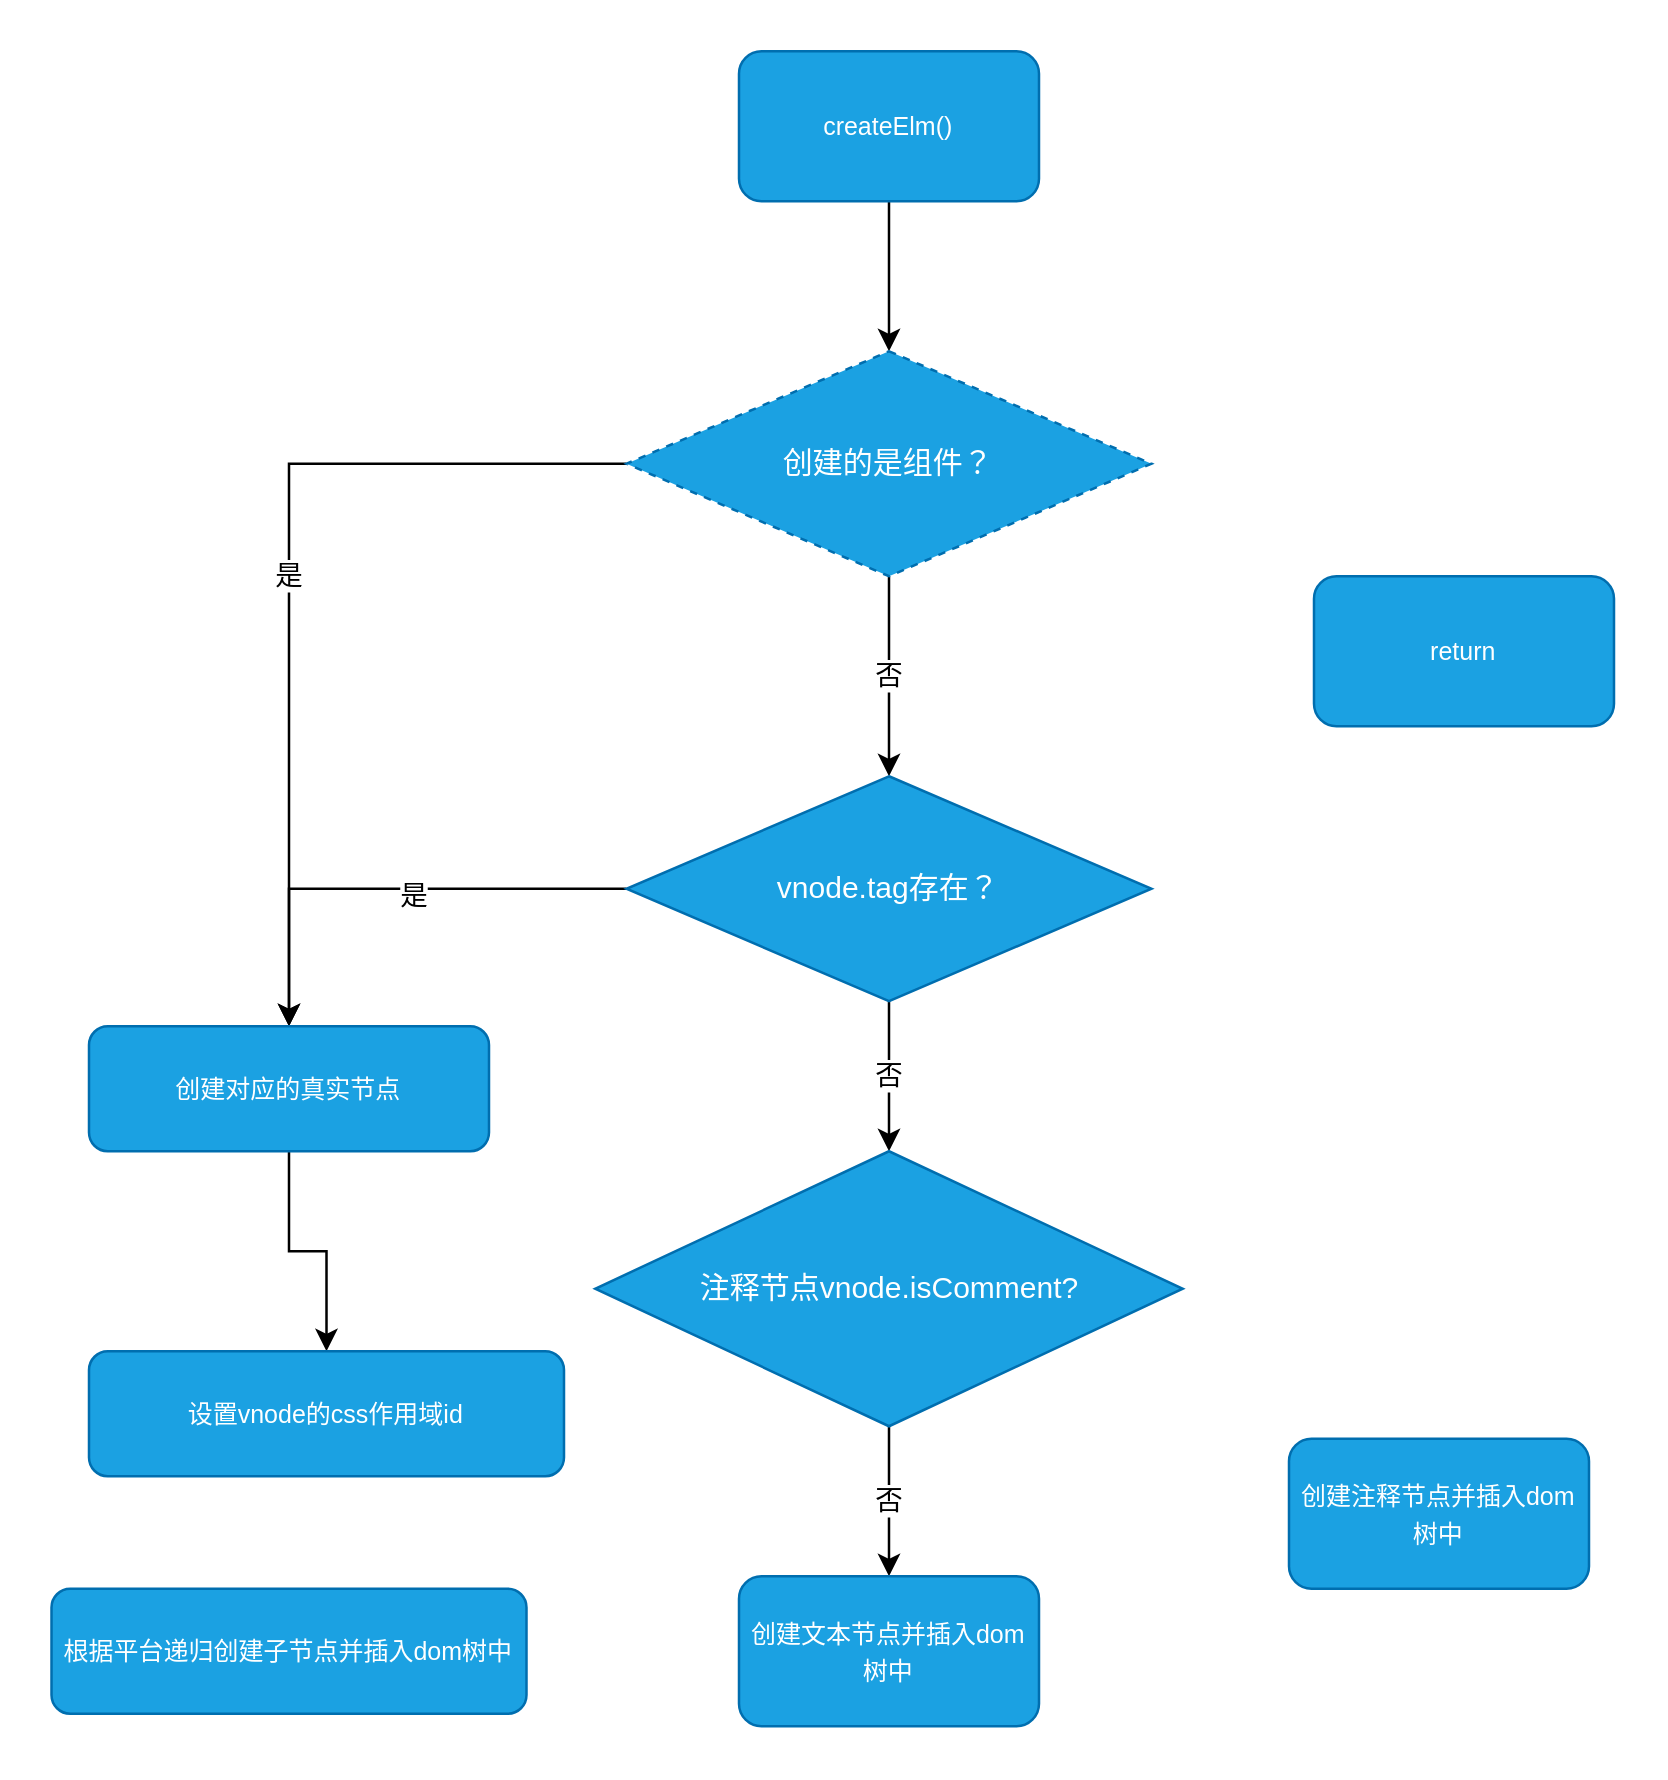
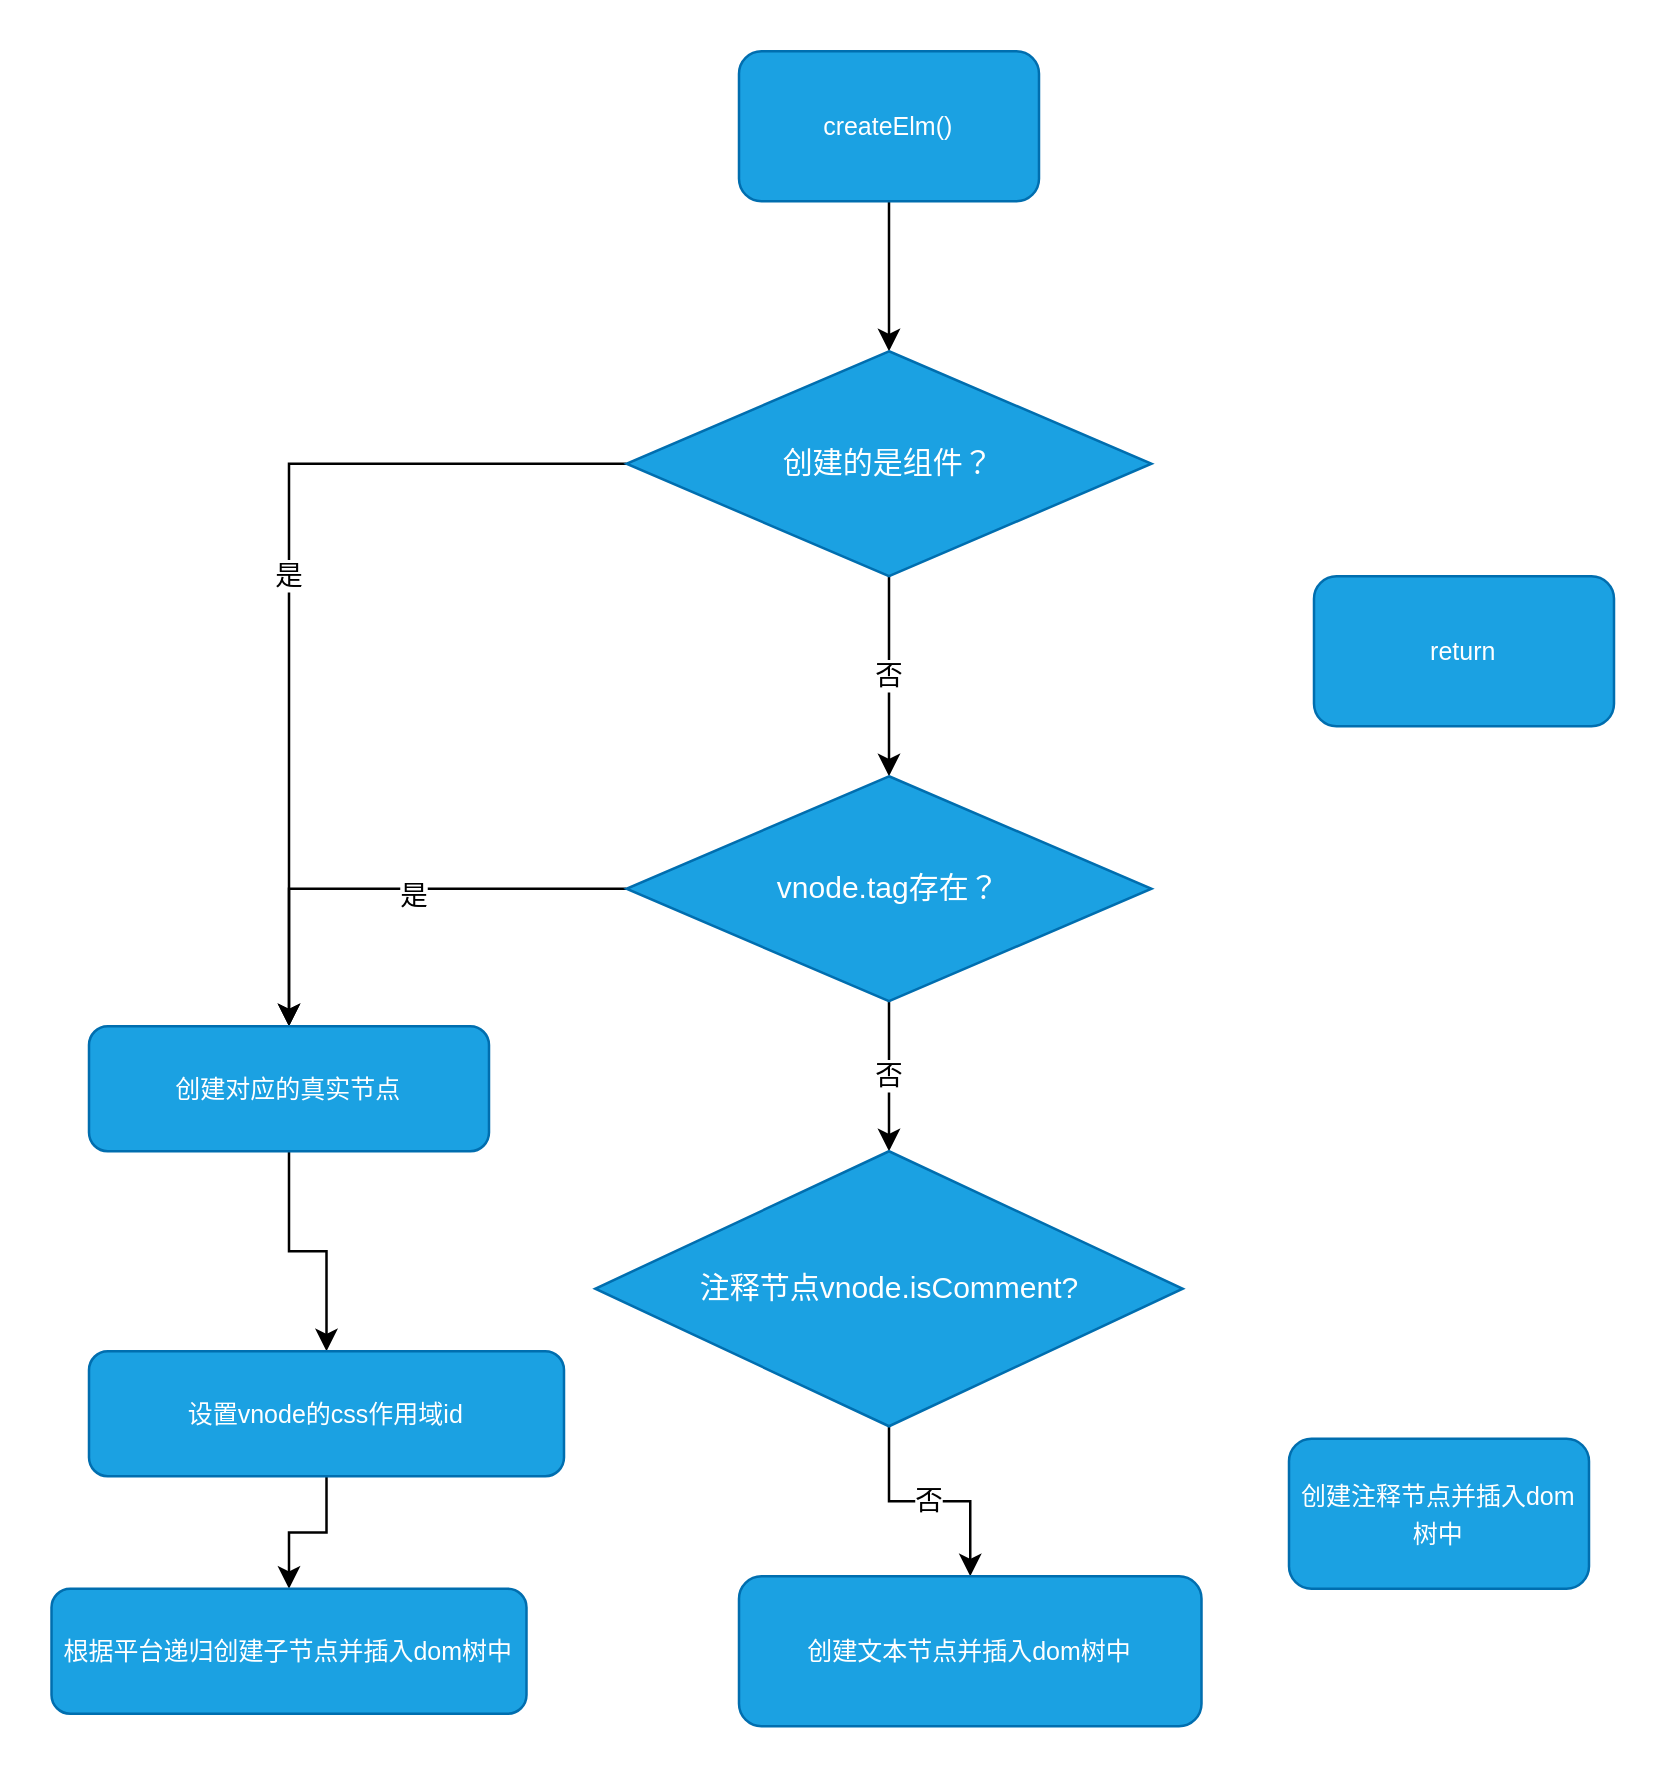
(889, 464) -> (889, 464)
none -> (316, 1533)
(889, 1651) -> (970, 1651)
